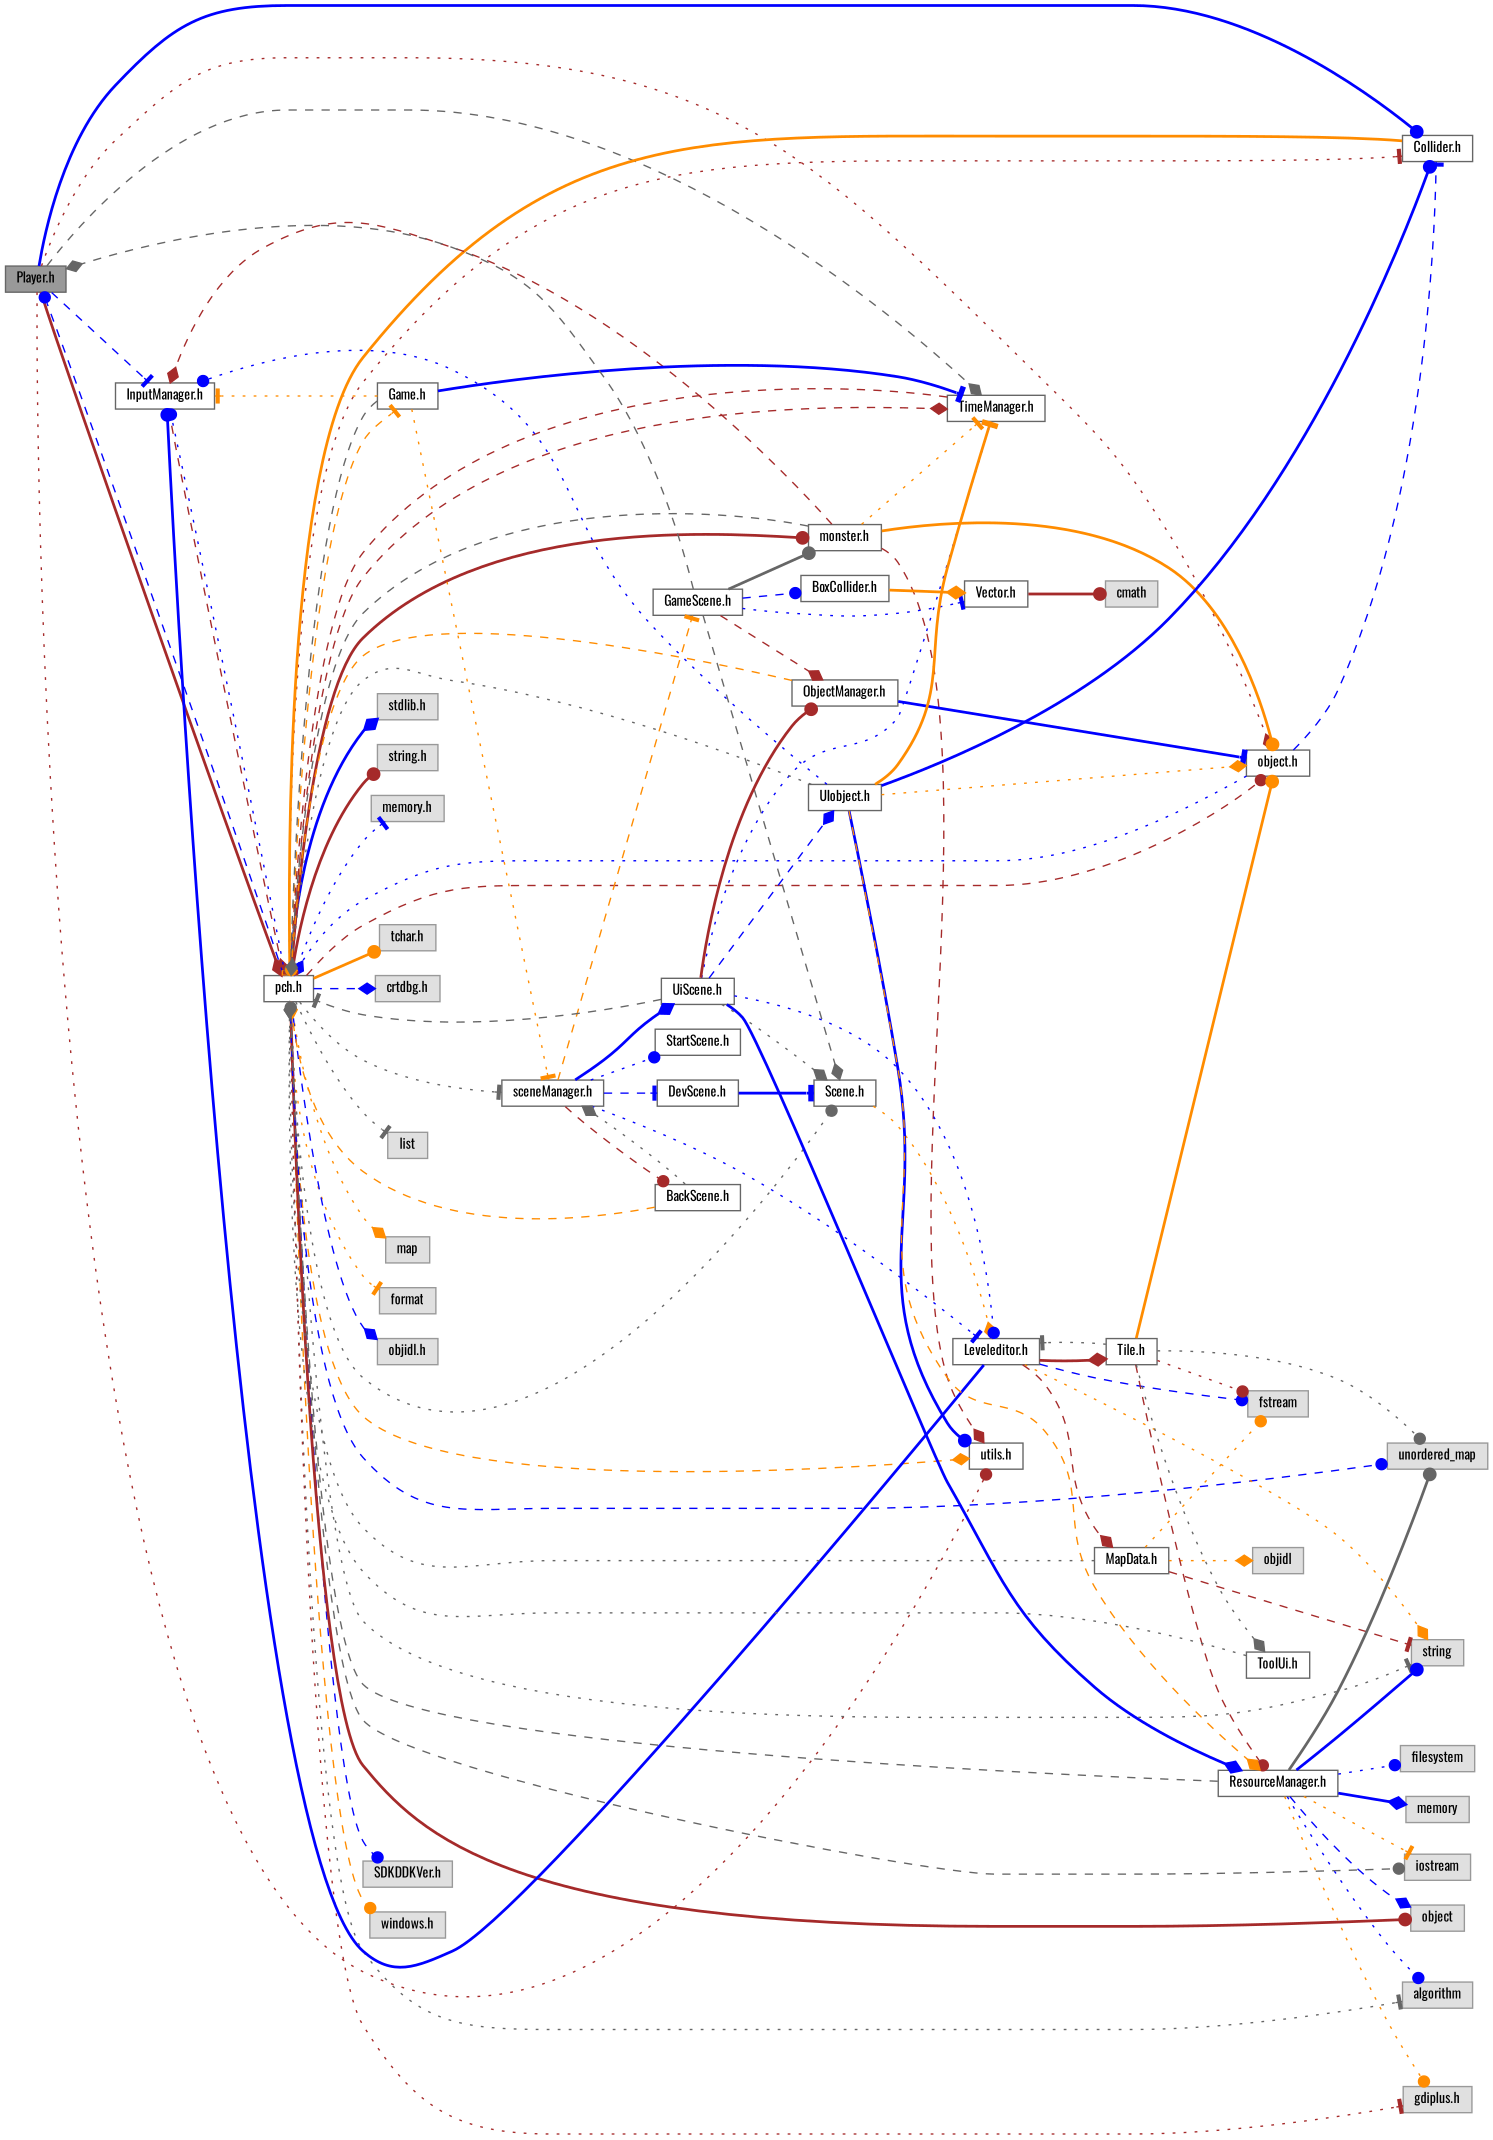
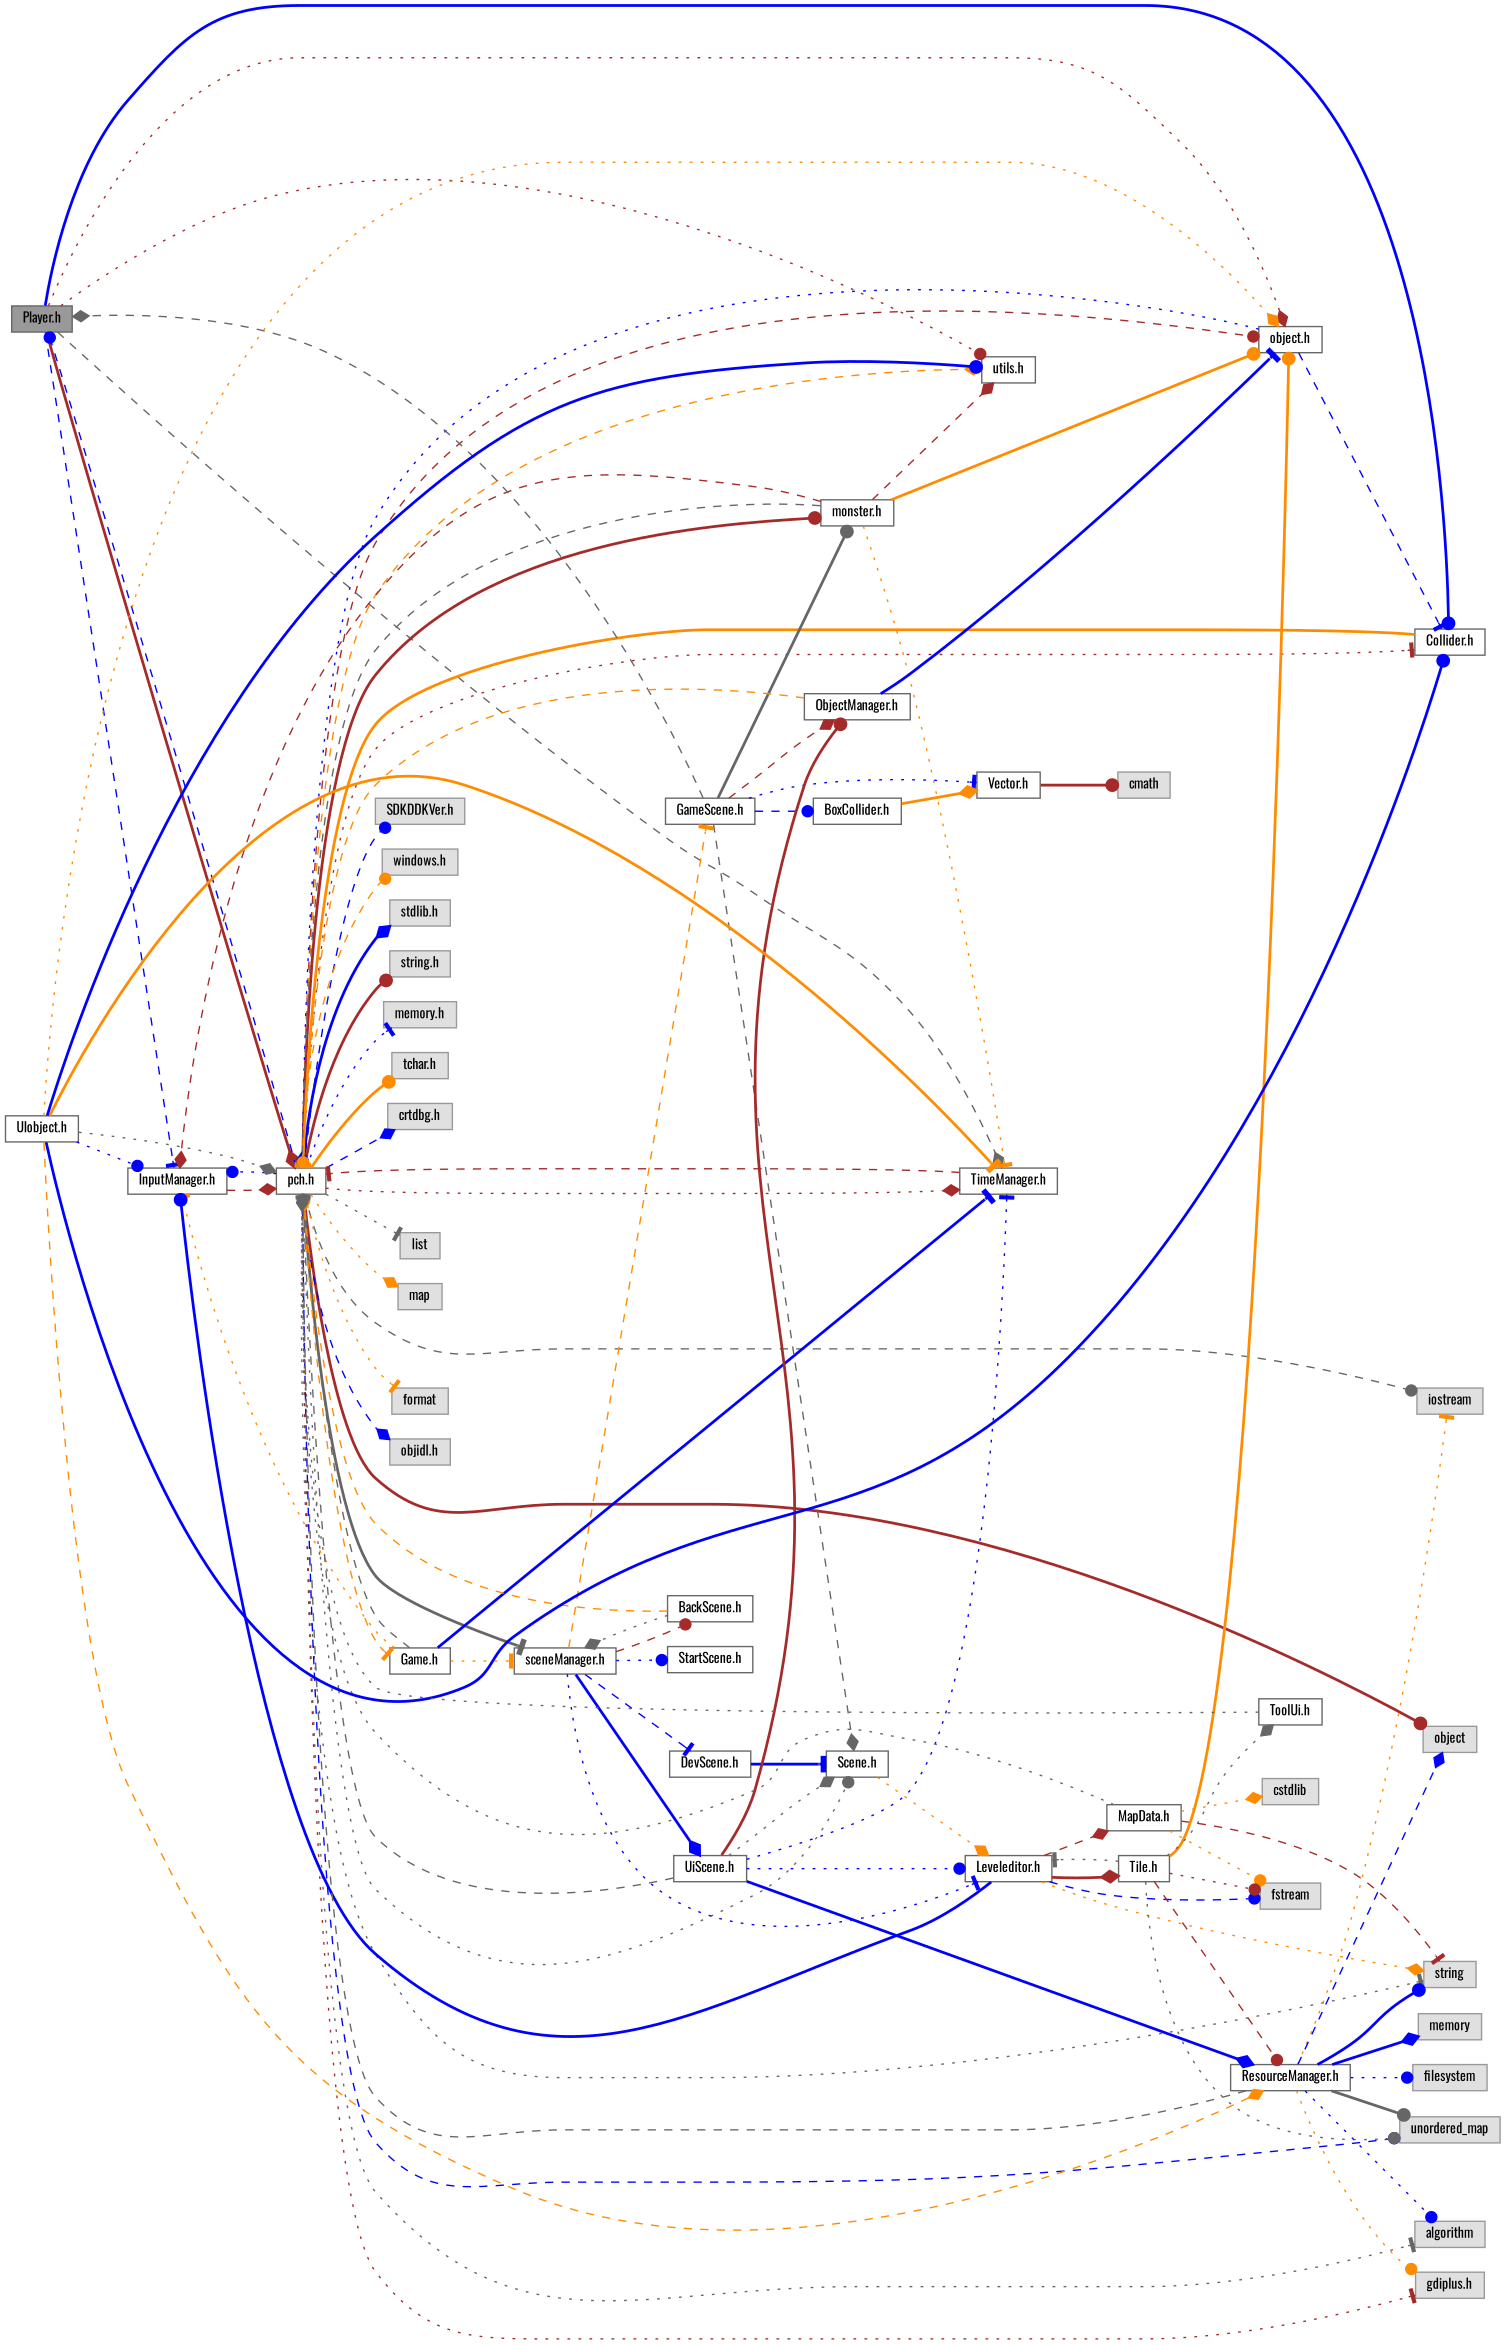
(418, 524) -> (634, 1194)
(766, 901) -> none
(386, 1070) -> (360, 1547)
(1278, 1561) -> (1290, 1792)
